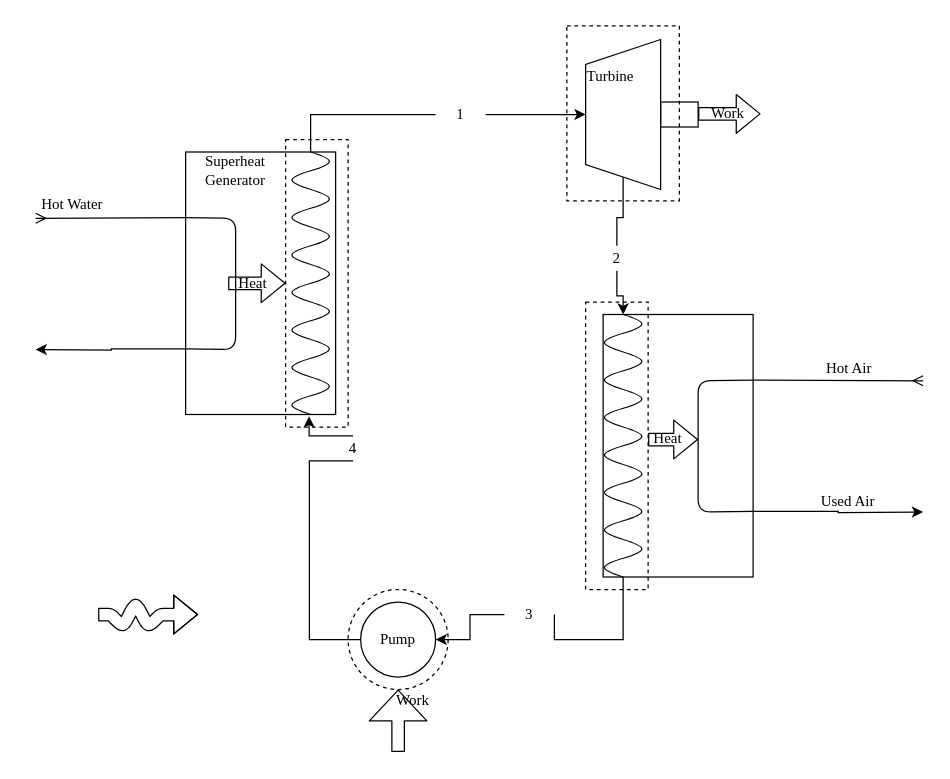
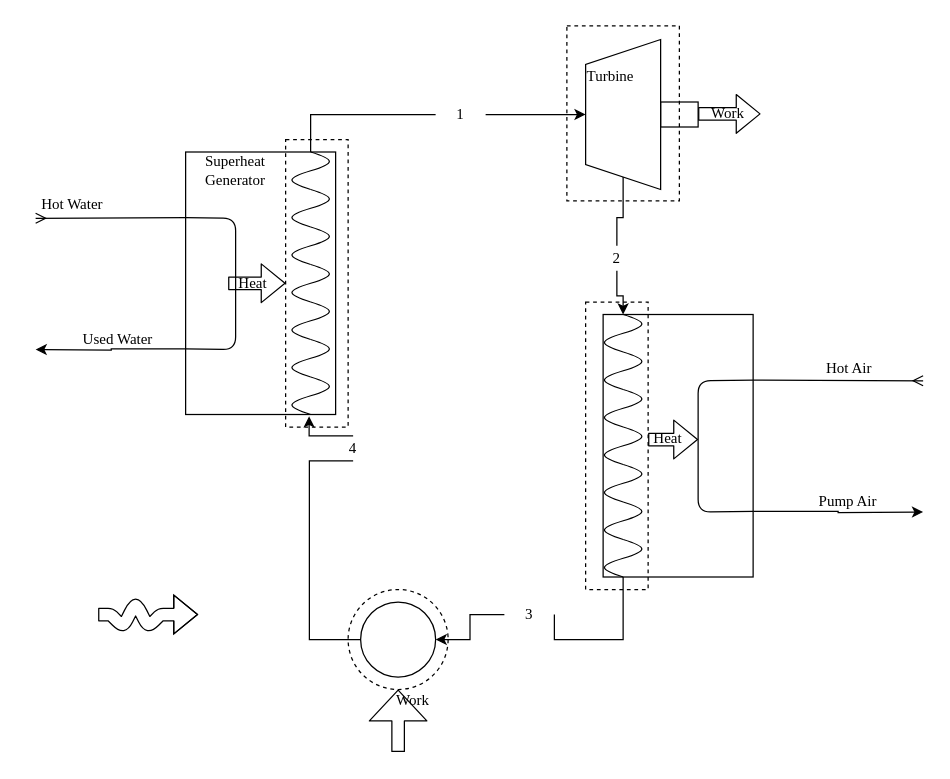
none -> (118, 339)
(848, 502) -> (848, 502)
(398, 639) -> none
